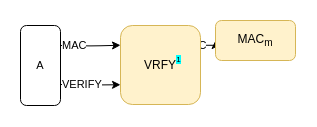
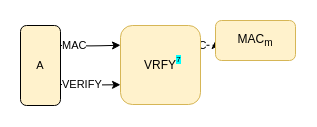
(210, 45) -> (210, 45)
(179, 59) -> (179, 59)
(41, 66) -> (41, 66)
